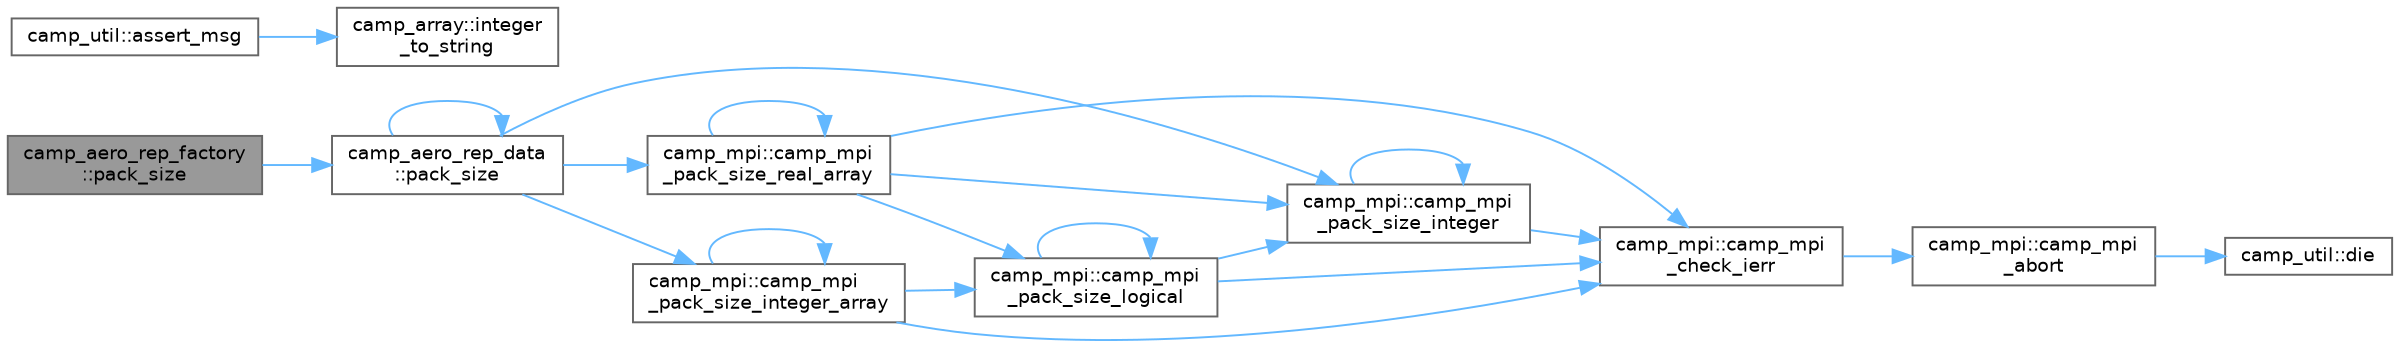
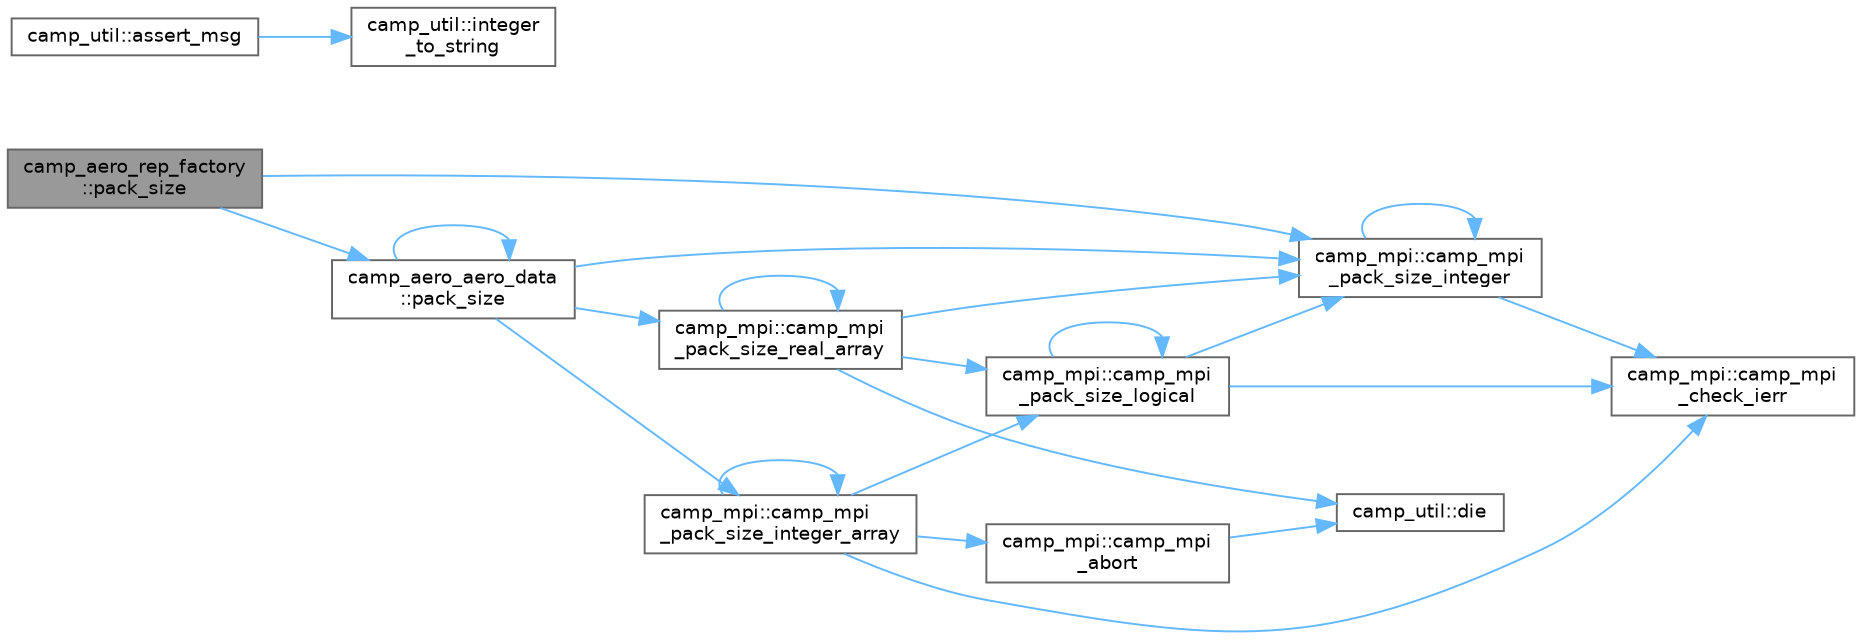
(448, 37) -> (453, 37)
(1293, 97) -> (1071, 456)
(448, 165) -> (453, 289)
none -> (778, 185)
(1868, 256) -> (942, 539)
